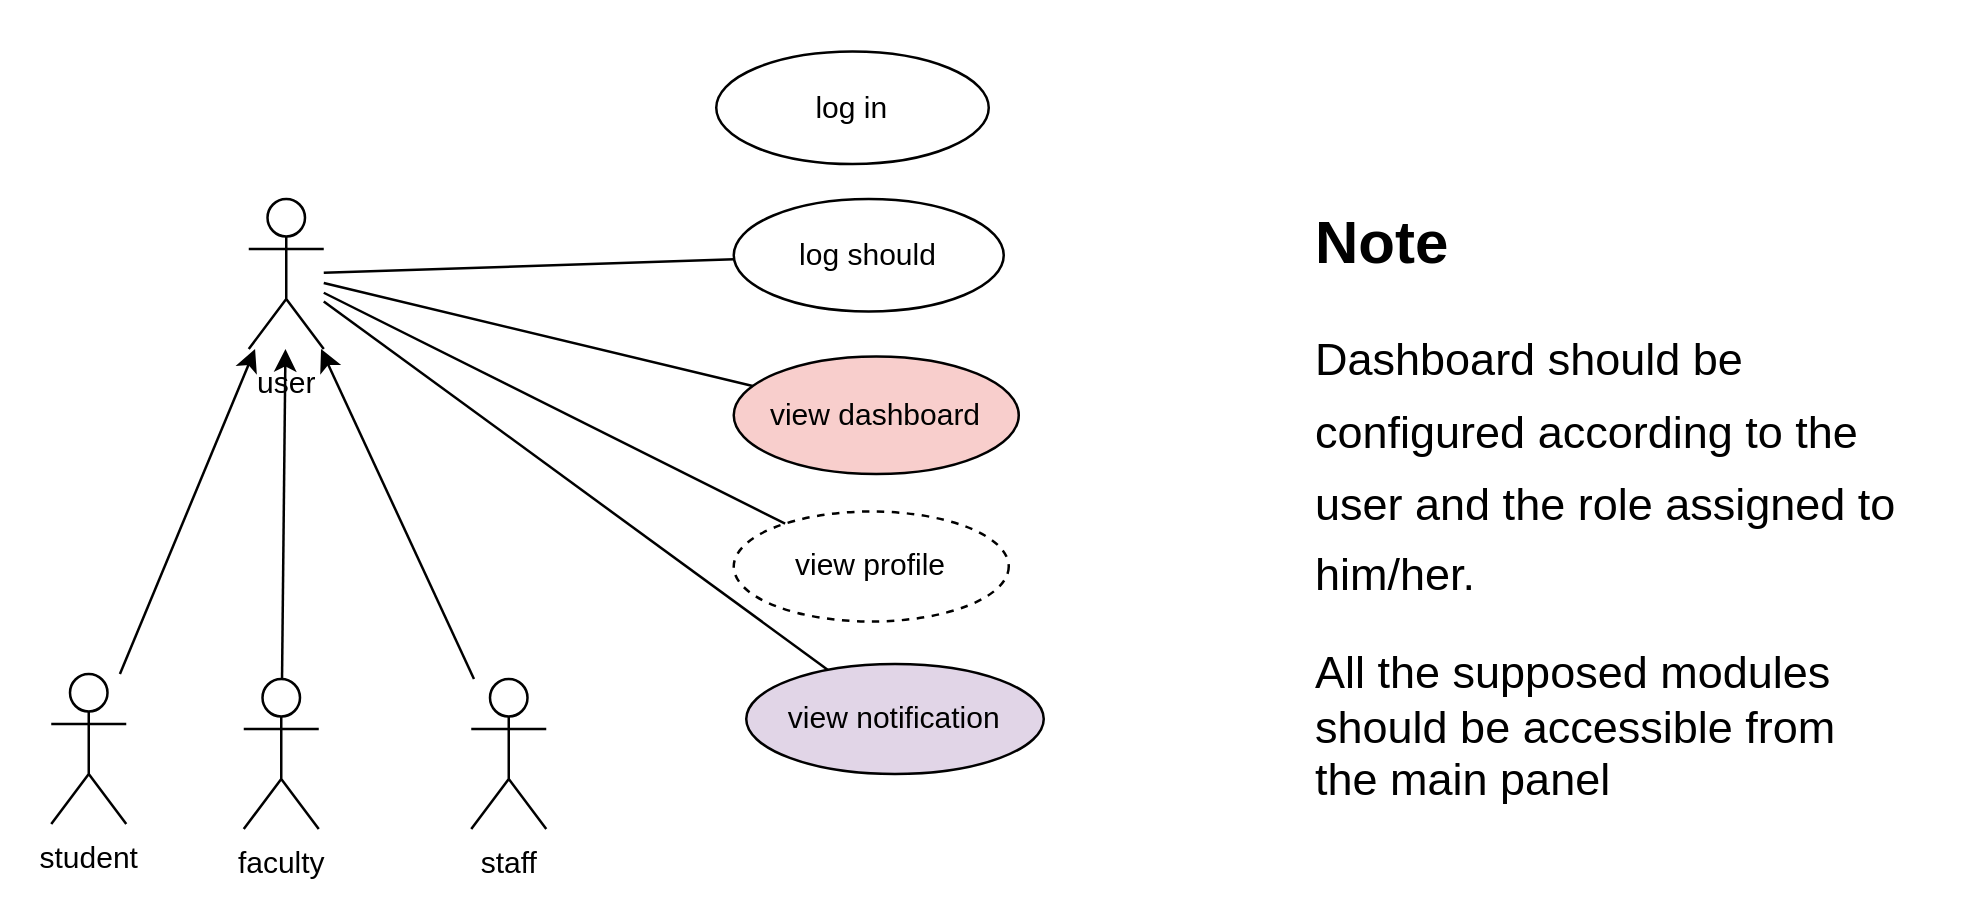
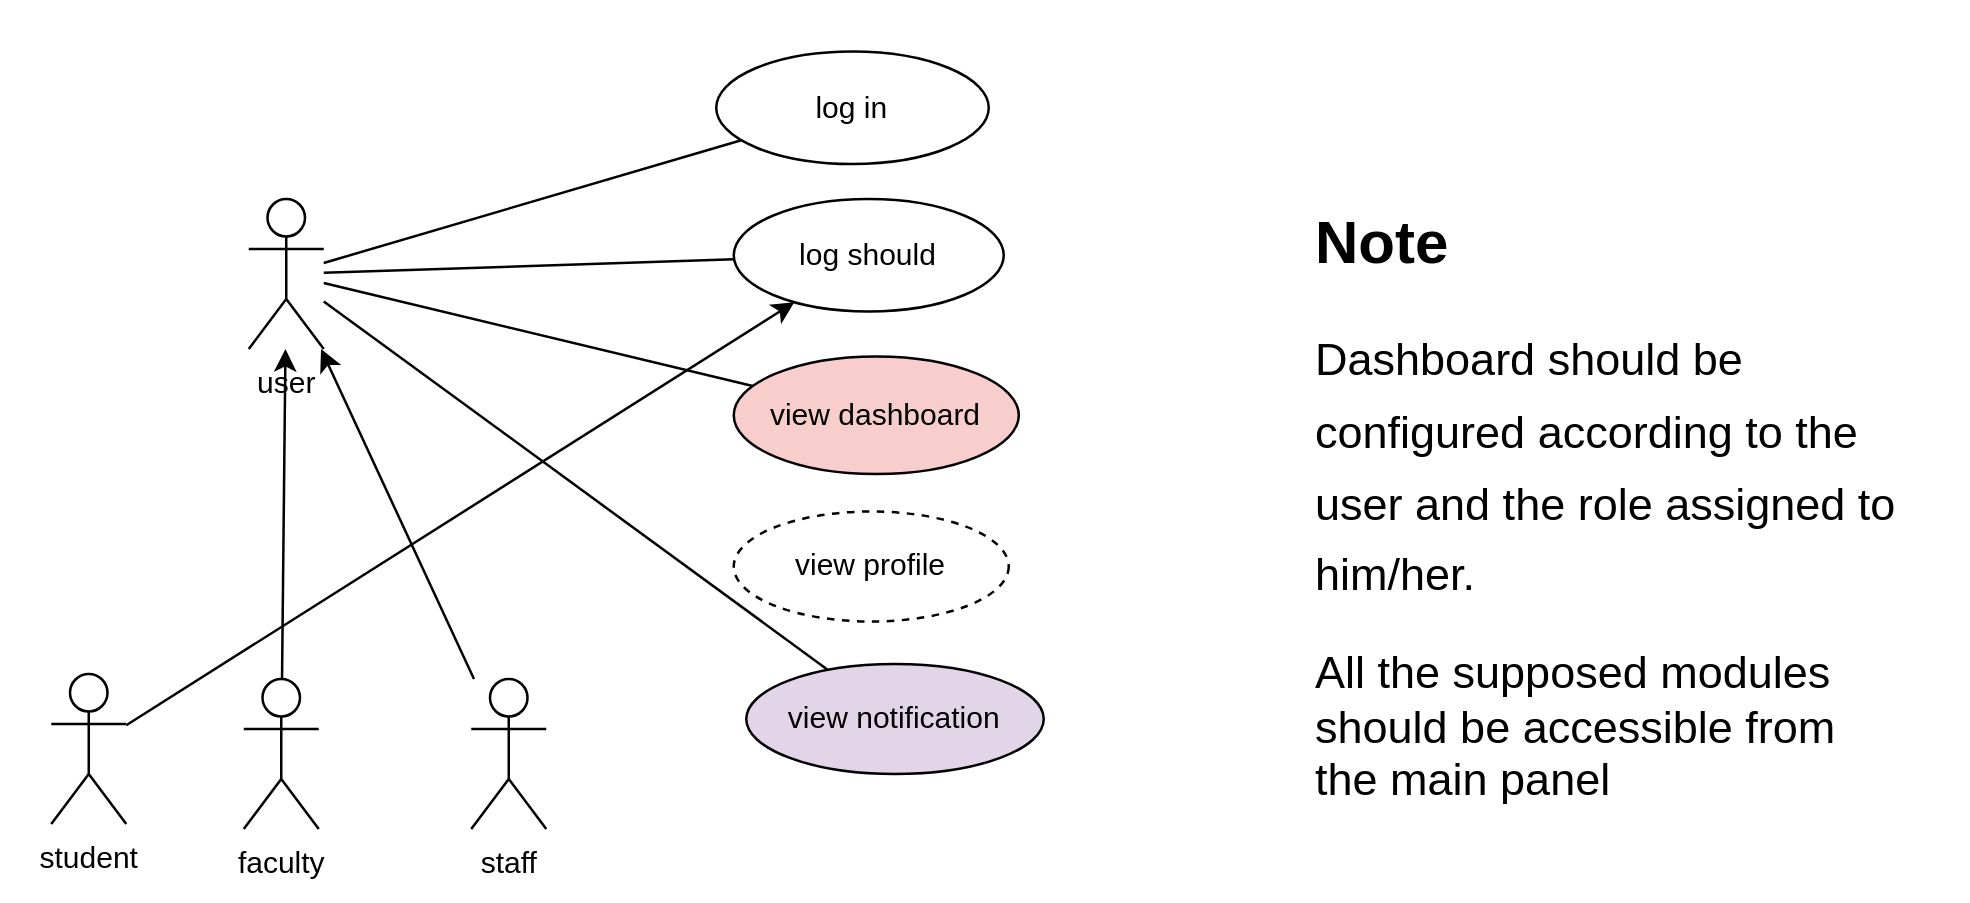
none -> (532, 201)
(456, 359) -> none
(184, 519) -> (202, 677)
